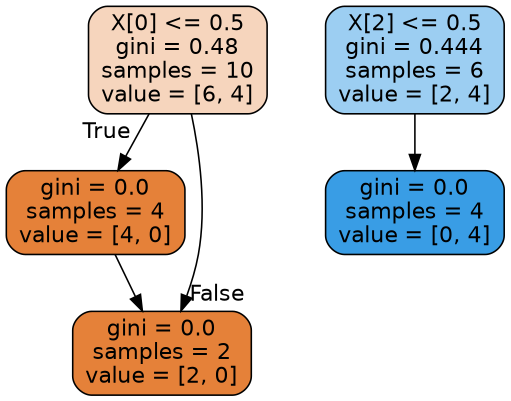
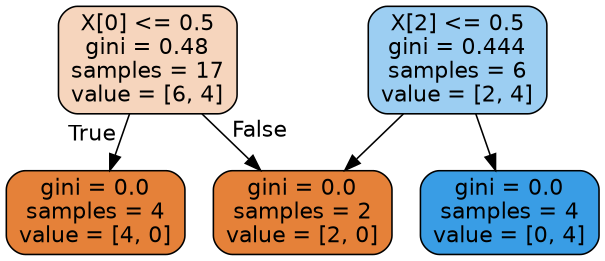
(178, 60) -> (148, 60)
(125, 276) -> (380, 136)
